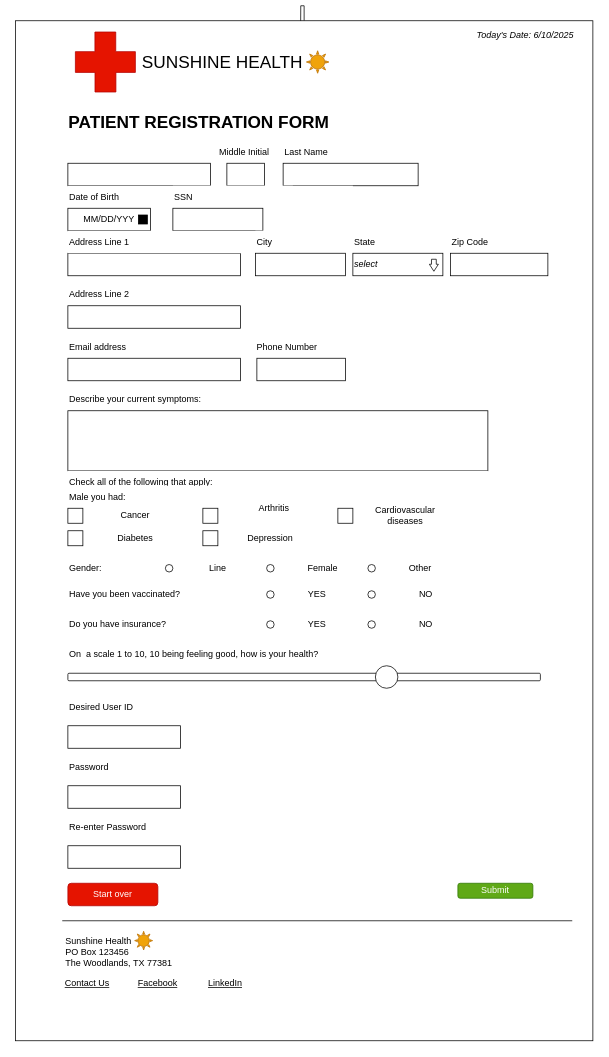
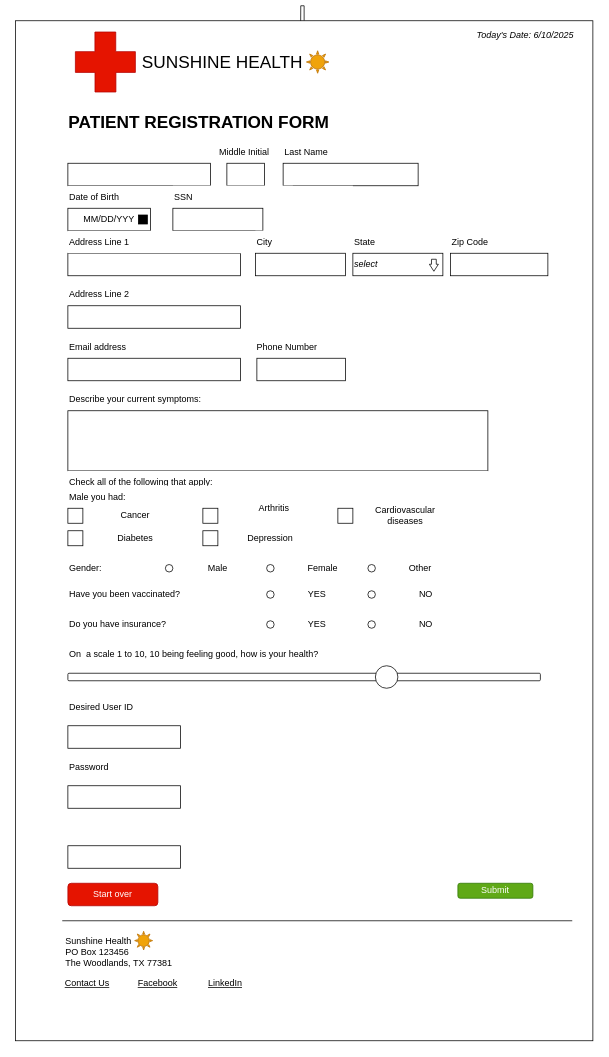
(218, 568) -> (218, 568)
(308, 827) -> none
